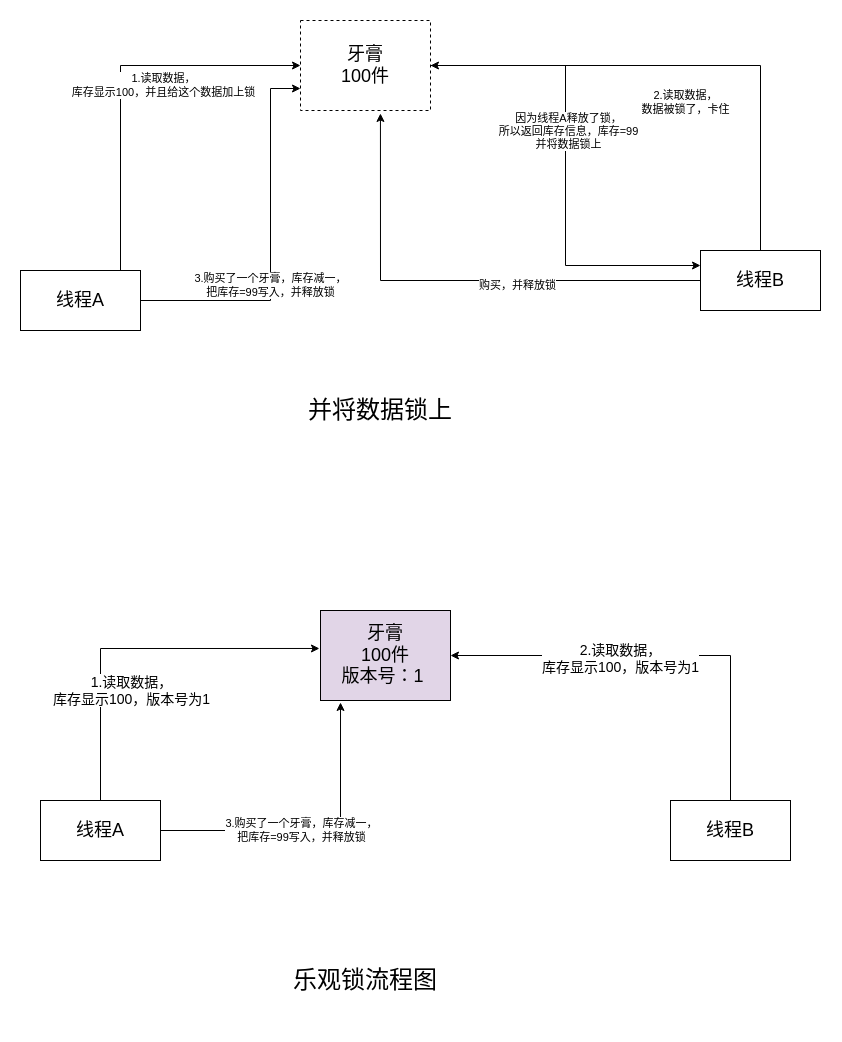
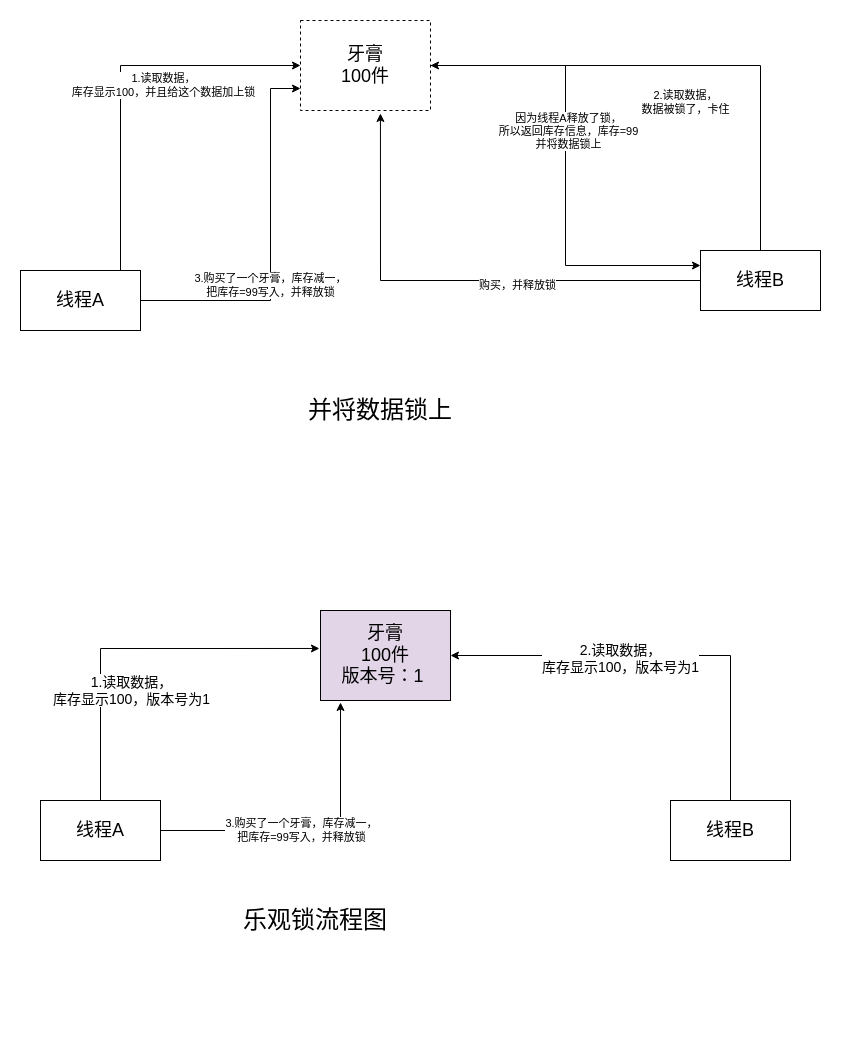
(366, 981) -> (316, 921)
